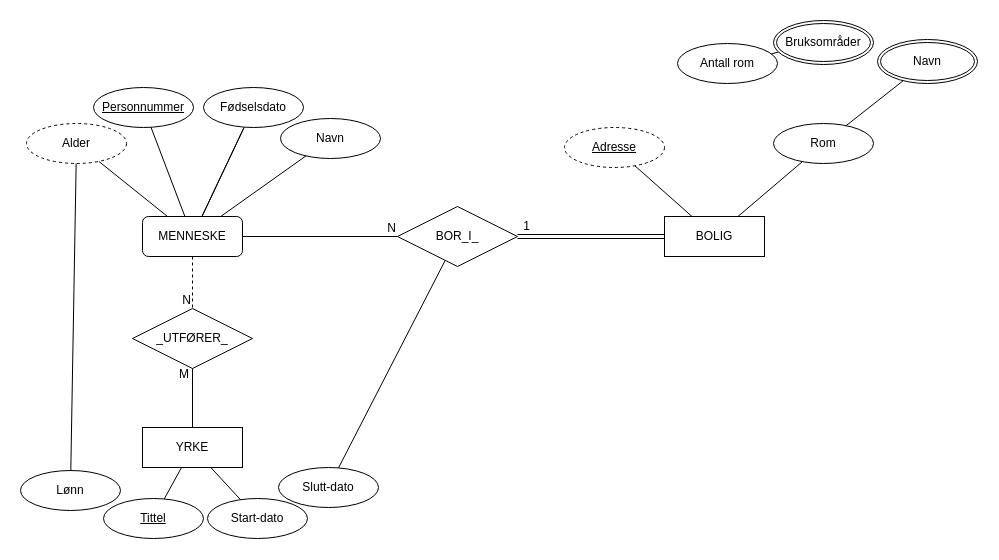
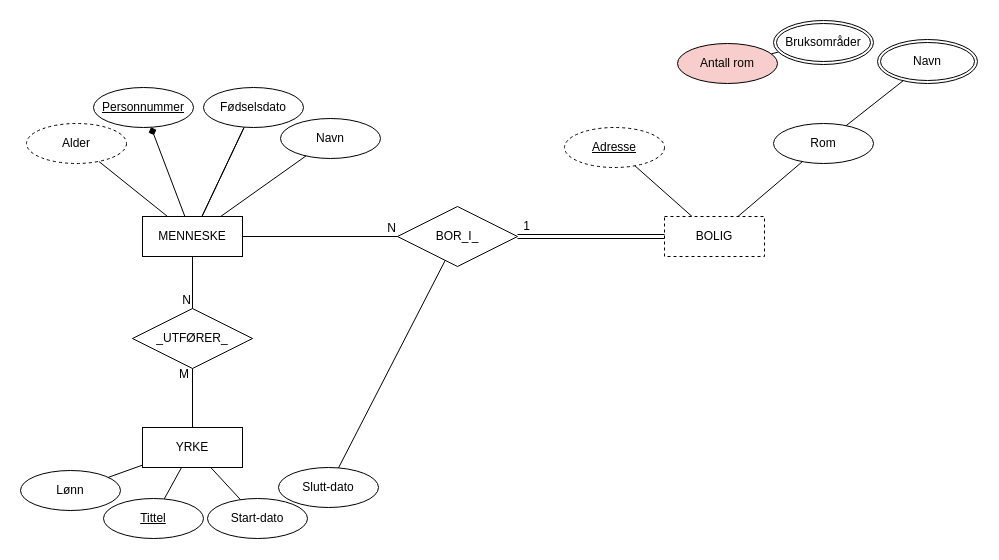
(728, 64) -> (728, 64)
(152, 131) -> (154, 135)
(193, 237) -> (193, 237)
(715, 237) -> (715, 237)
(193, 283) -> (193, 283)
(73, 318) -> (125, 471)
